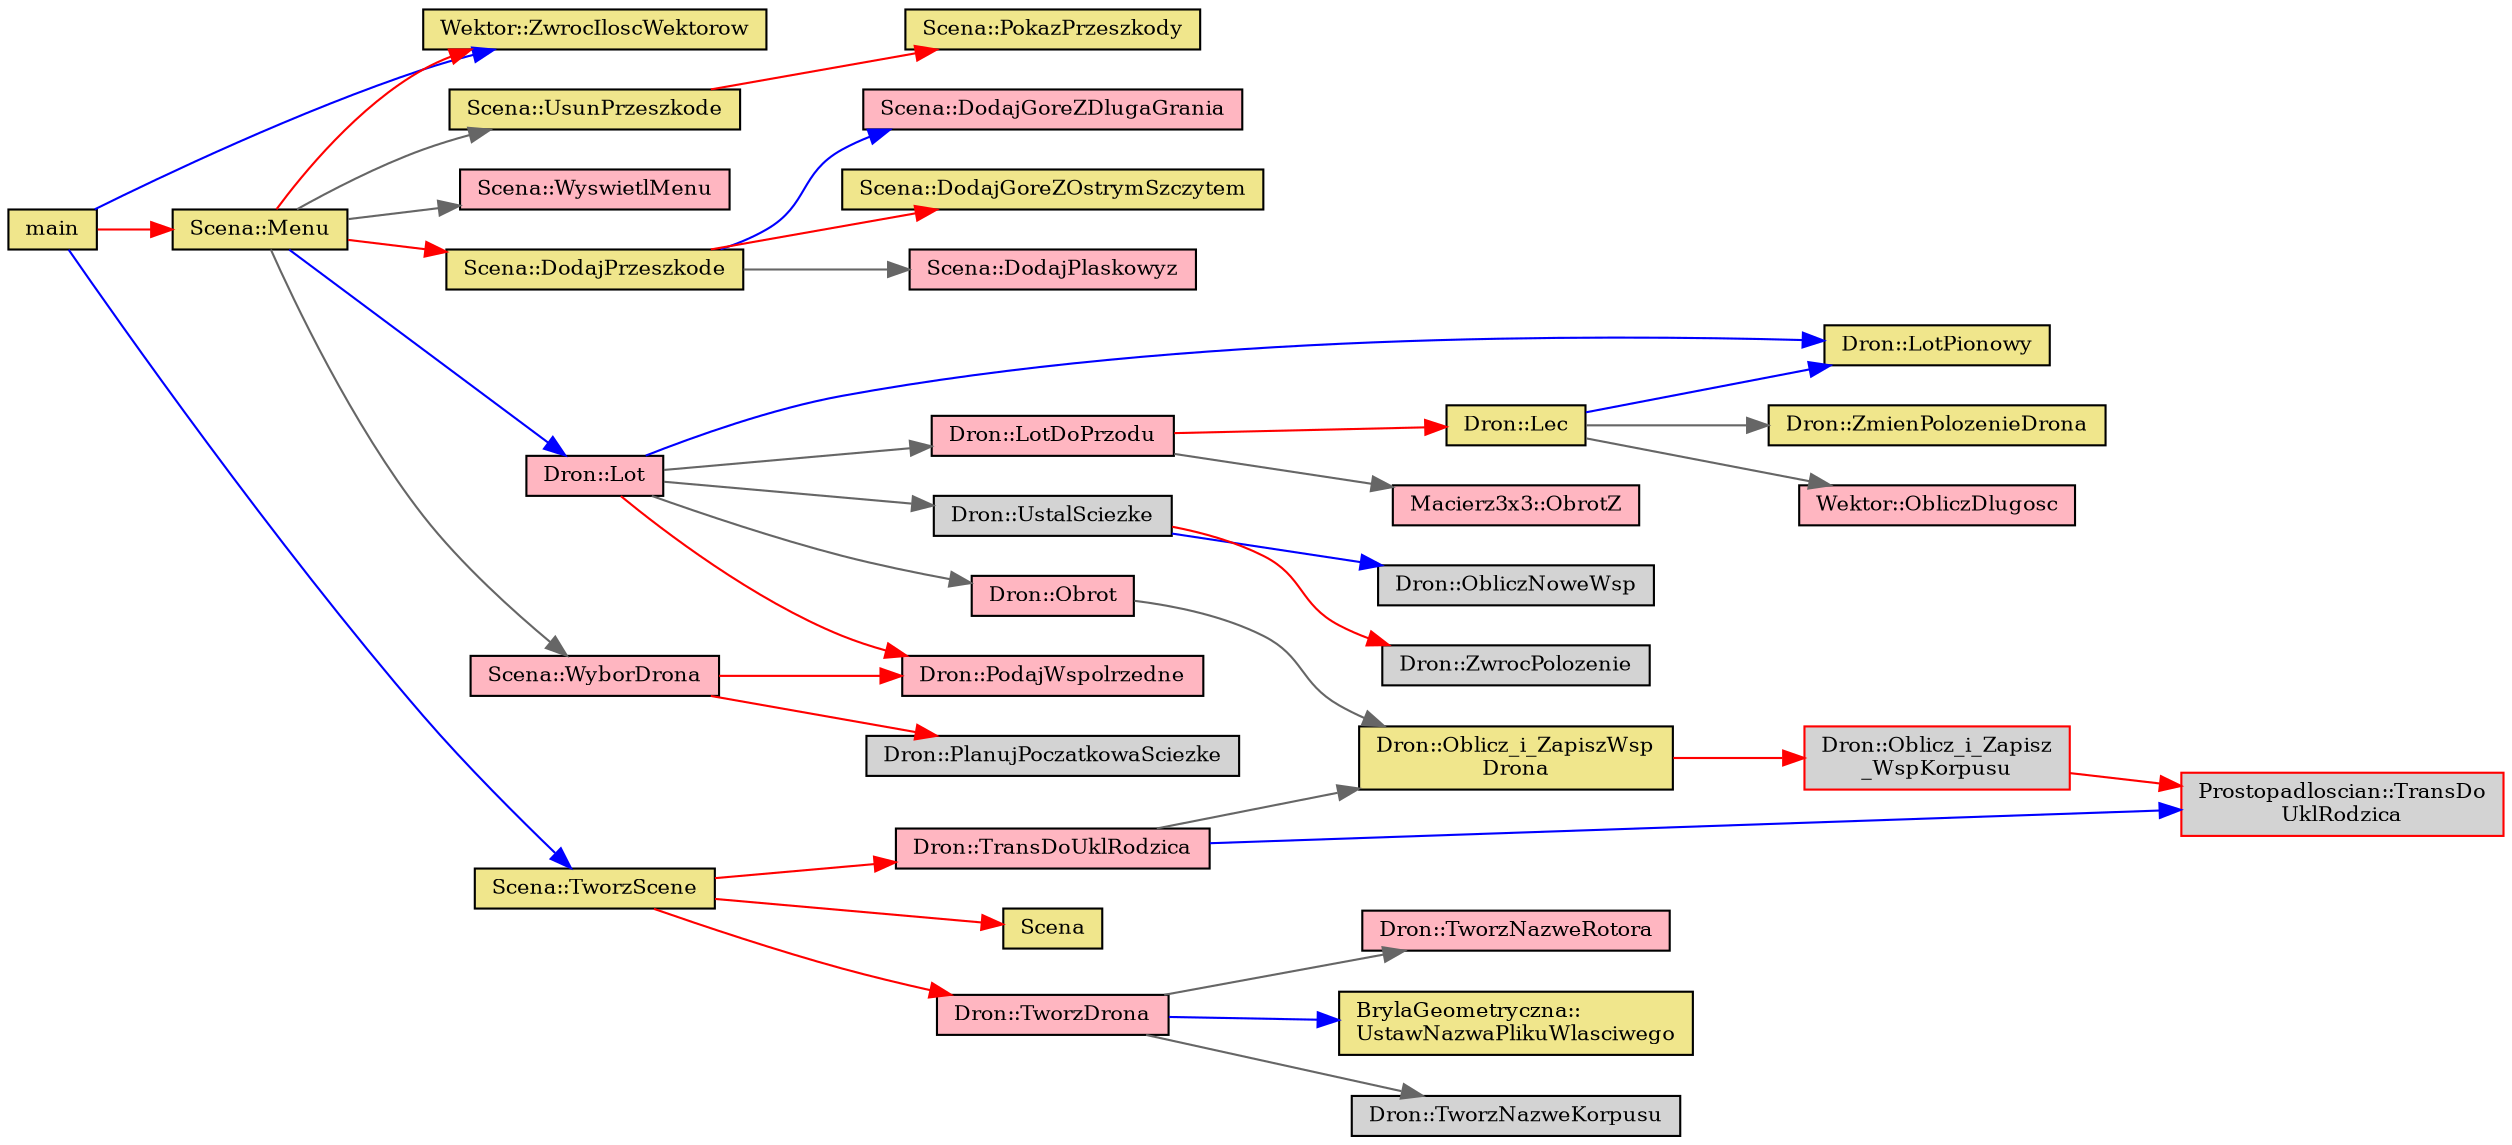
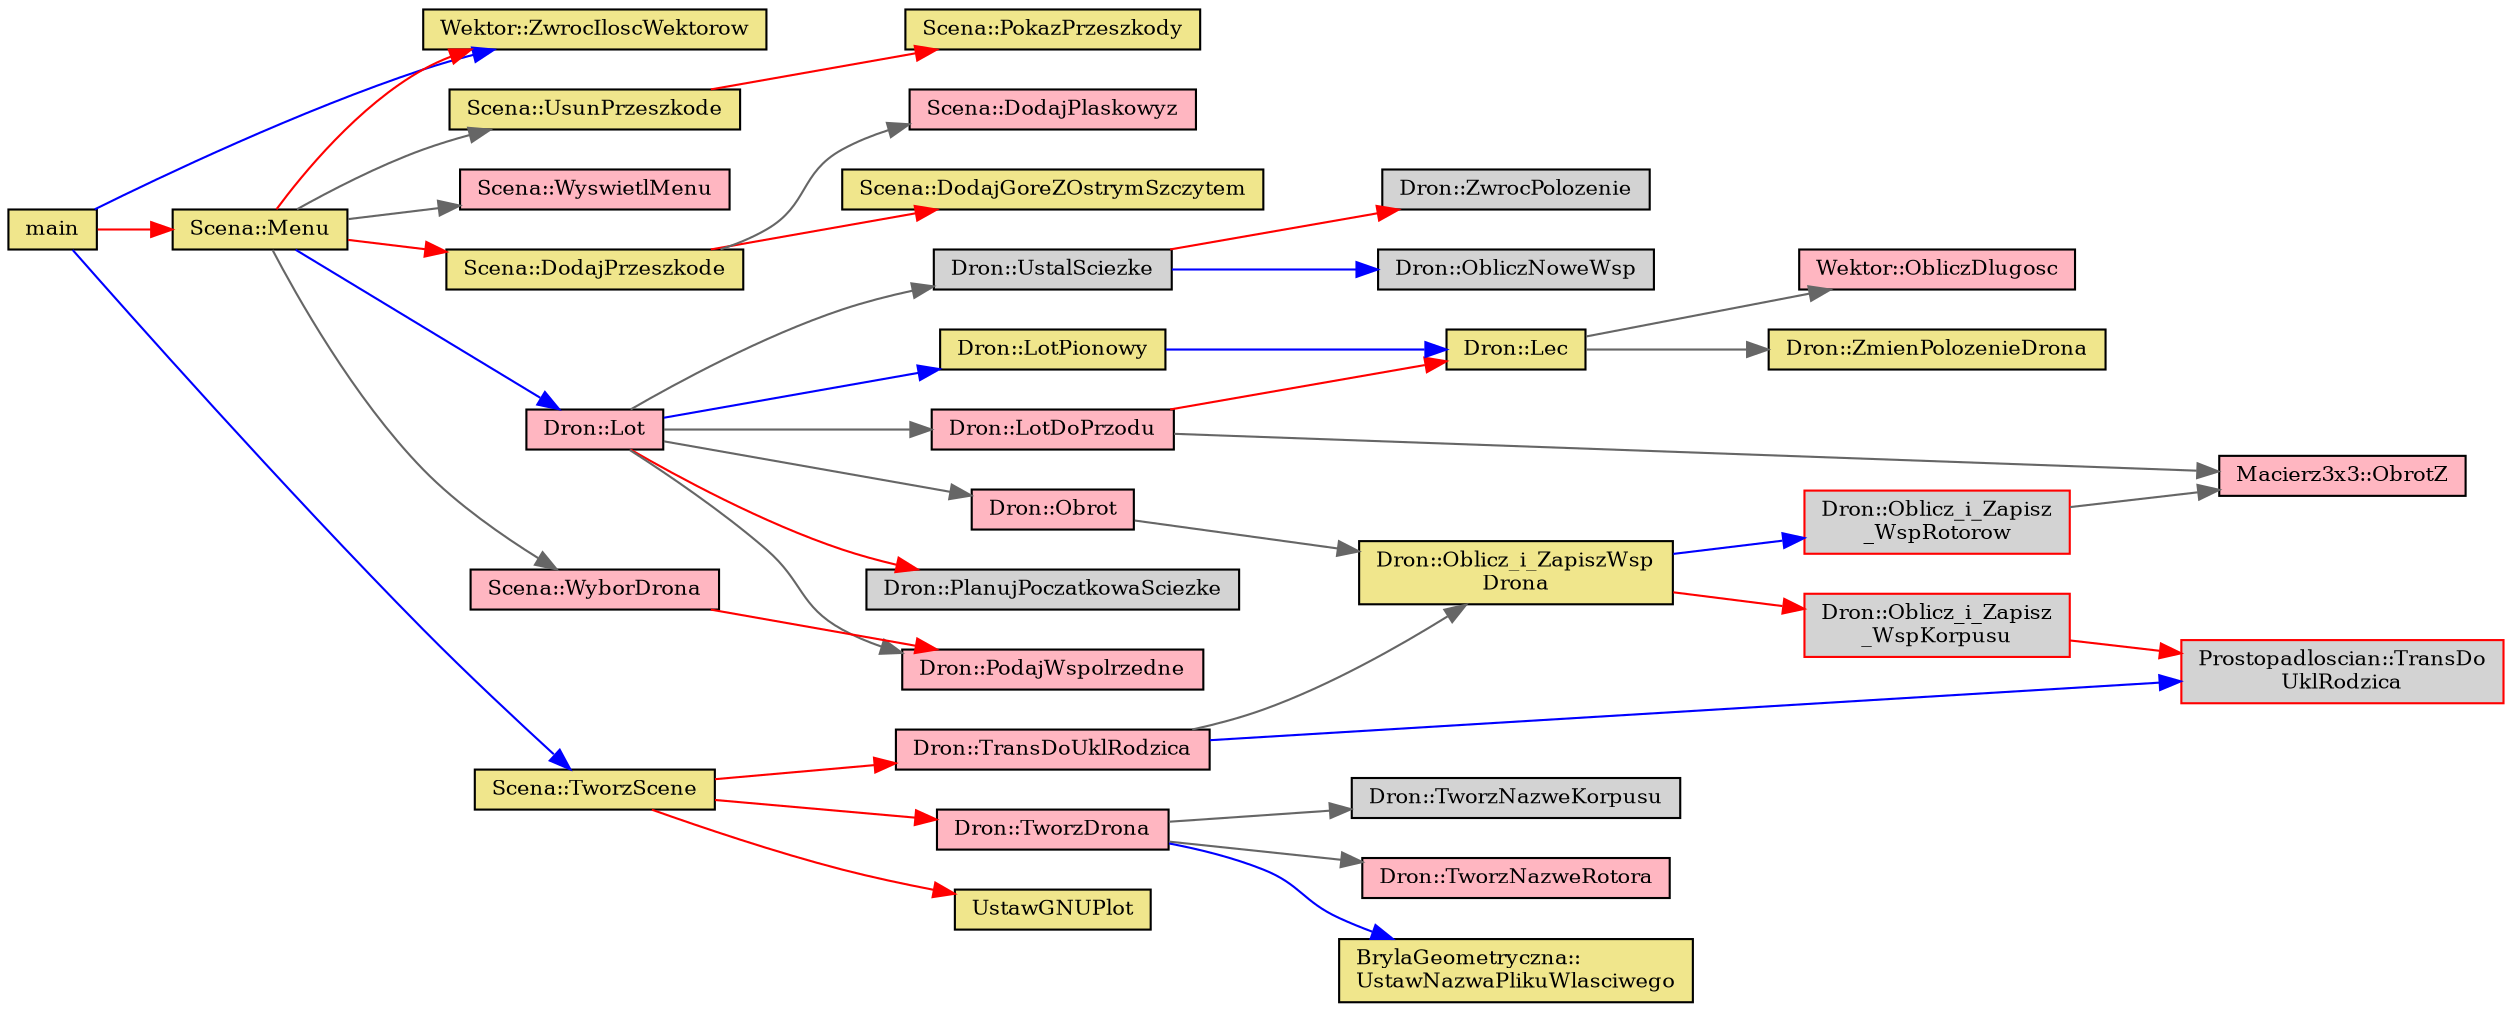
(1053, 109) -> none
(1698, 391) -> (1295, 350)
none -> (1937, 522)
(746, 586) -> (761, 545)
(813, 714) -> (760, 517)
(1053, 929) -> (1053, 910)
